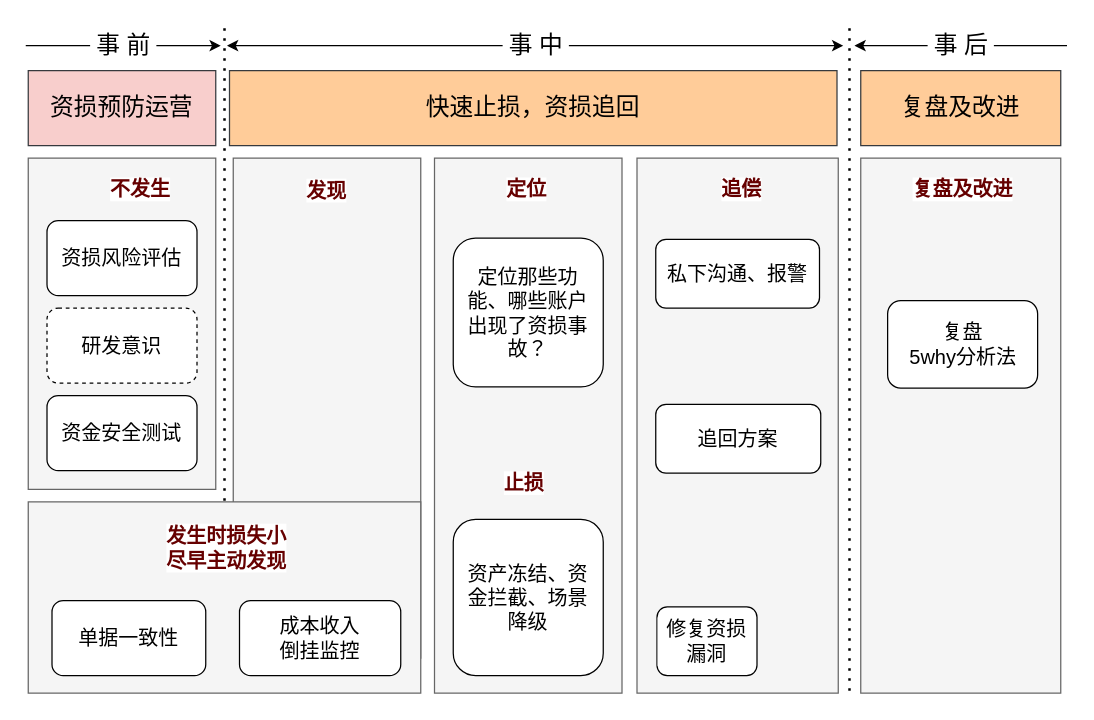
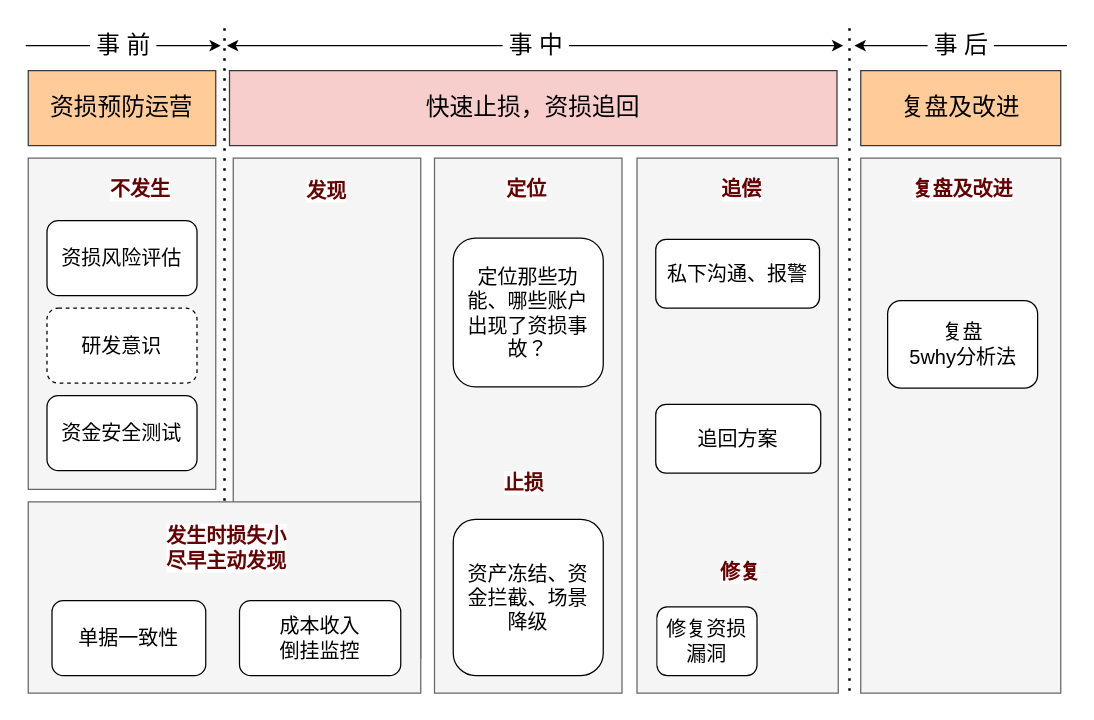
(122, 108) -> (122, 108)
(533, 108) -> (533, 108)
none -> (740, 571)
